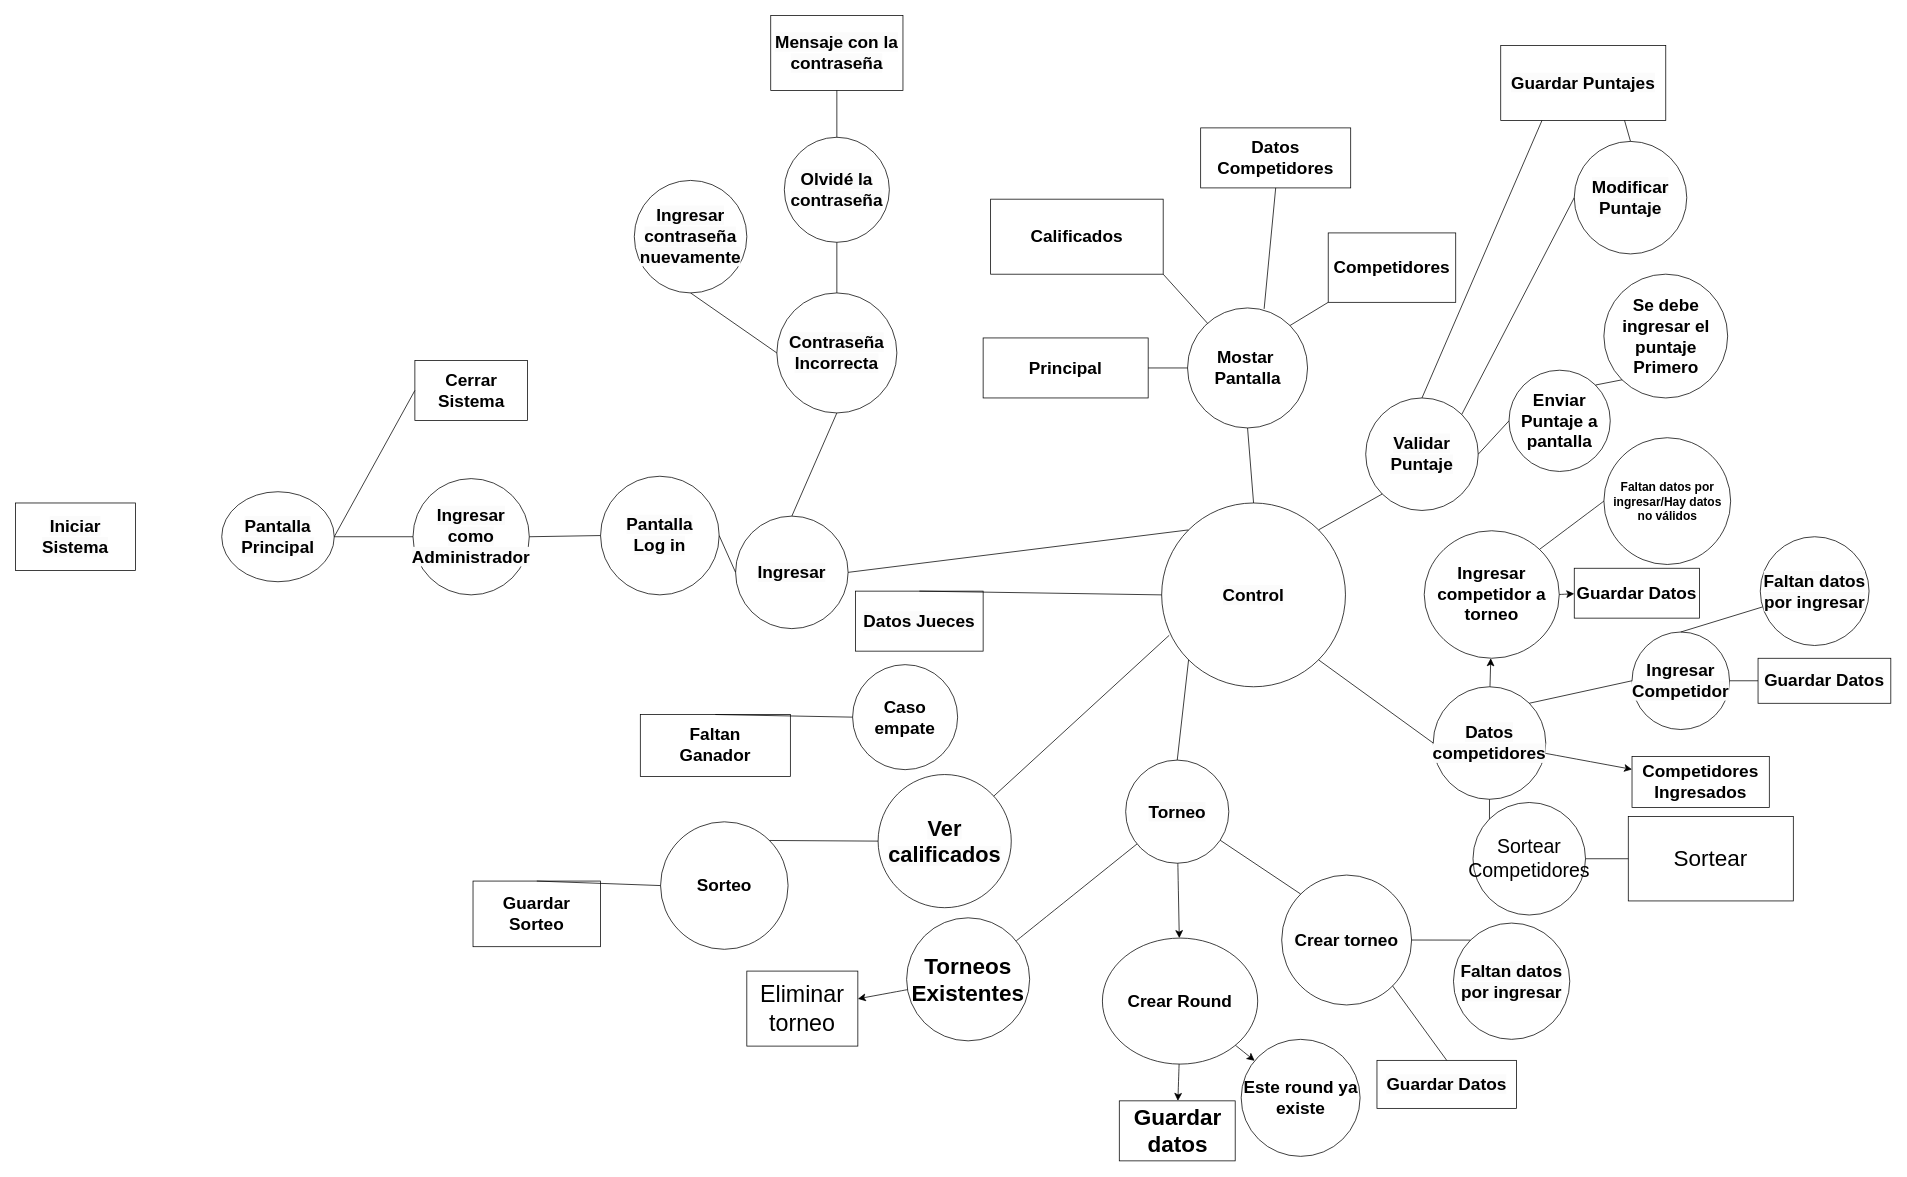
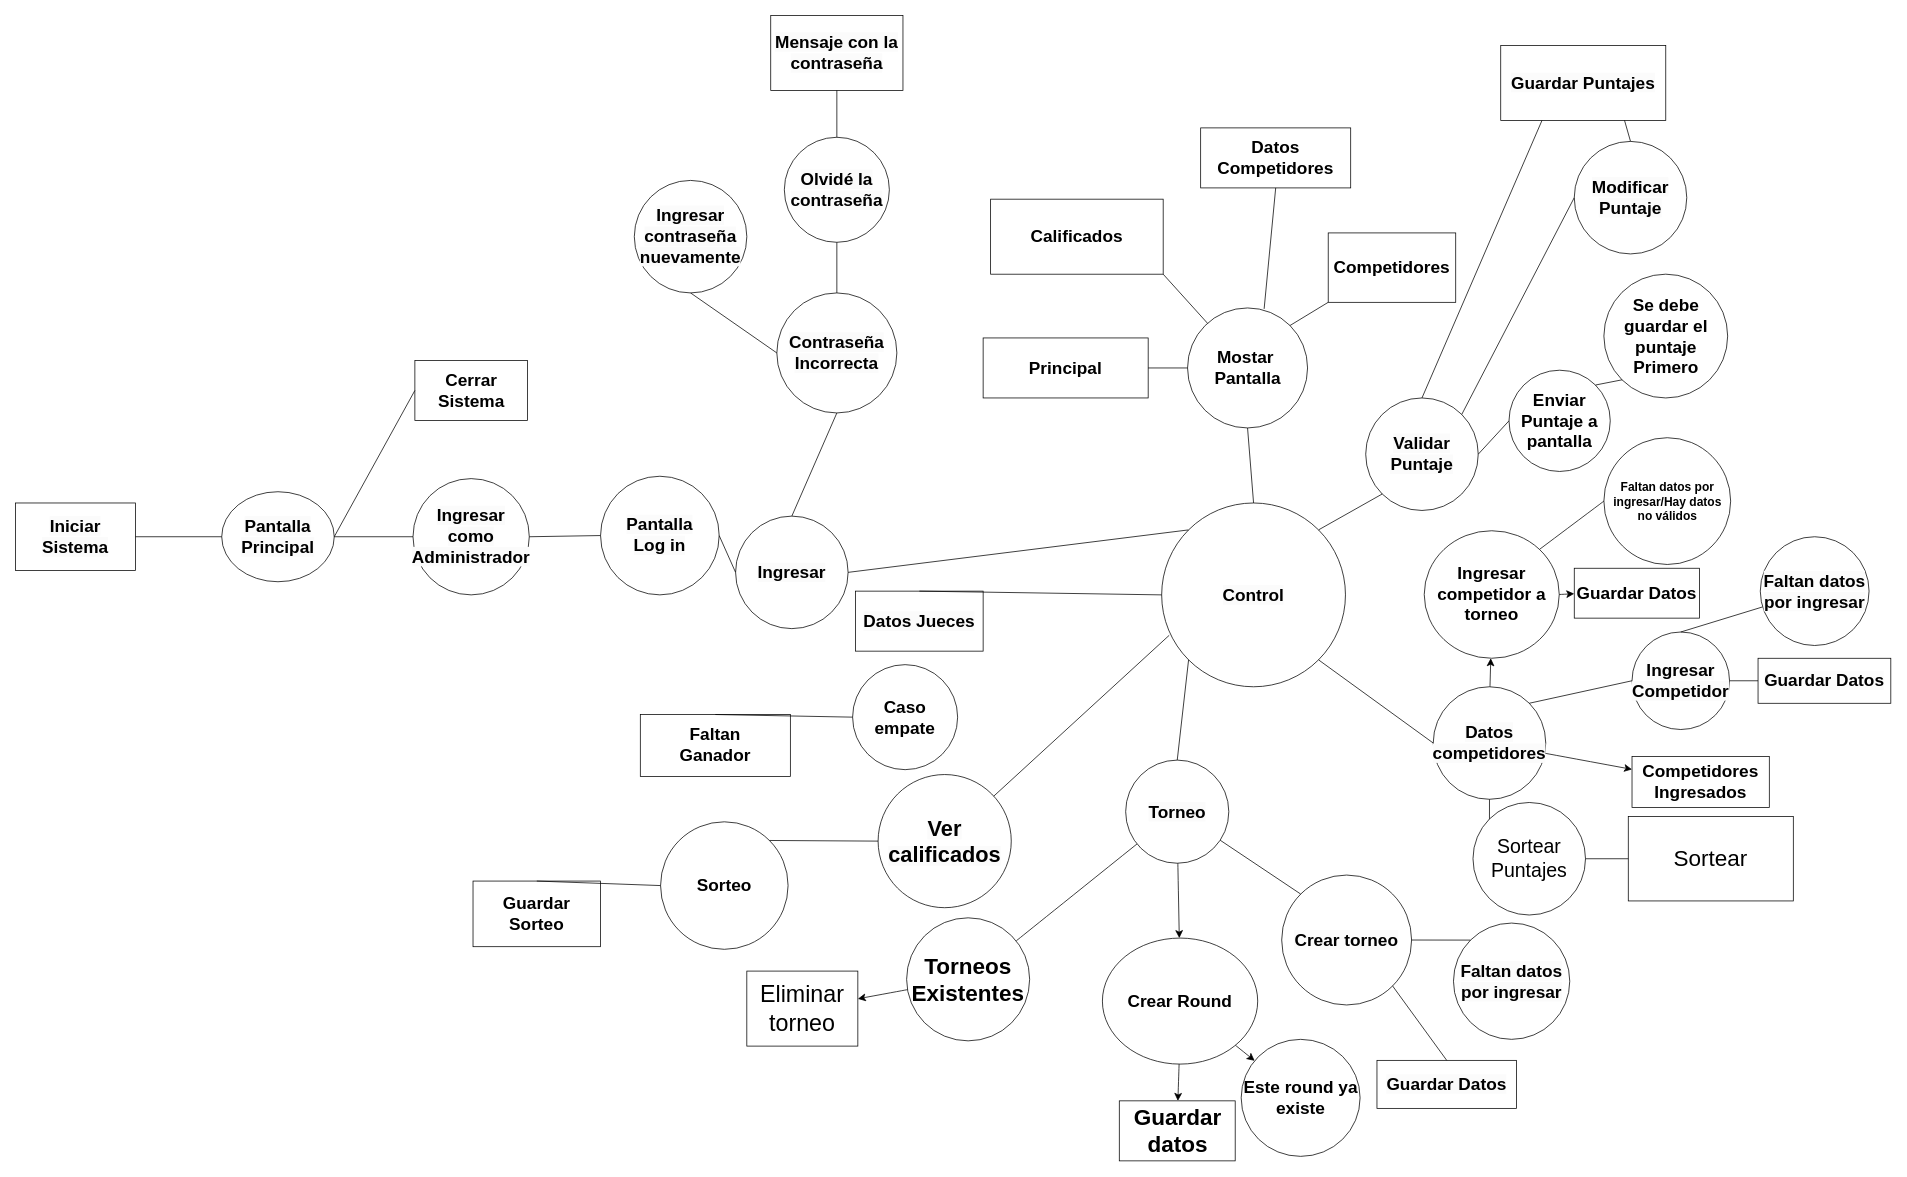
(1666, 336) -> (1666, 336)
none -> (179, 537)
(1529, 858) -> (1529, 858)
